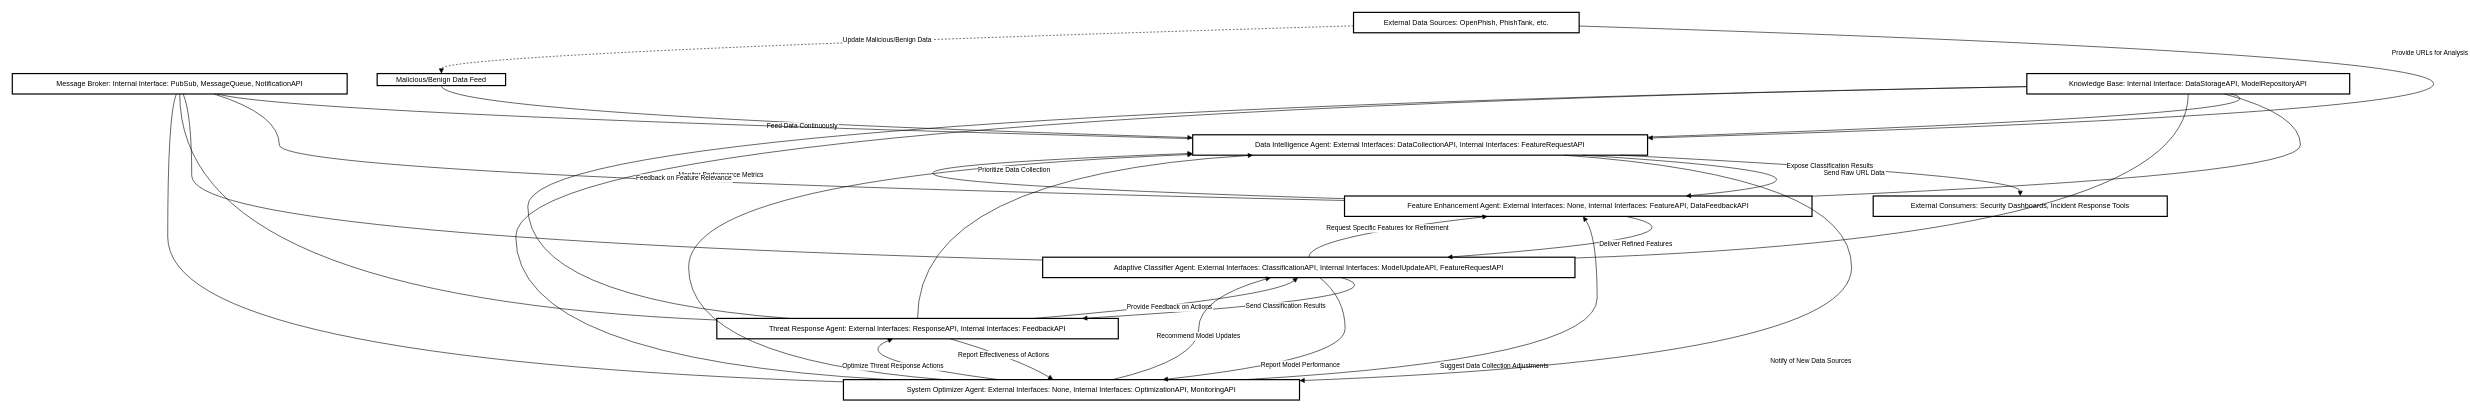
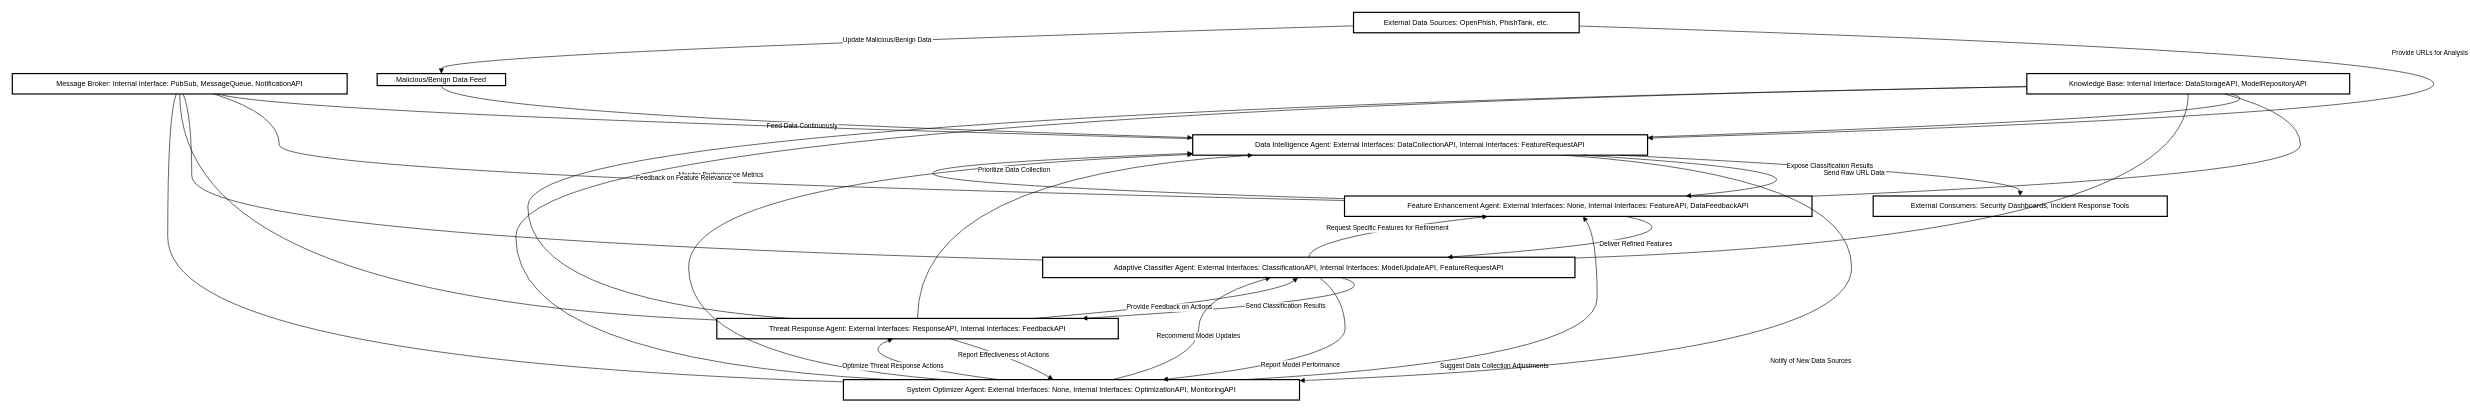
(1142, 32) -> (1142, 32)
